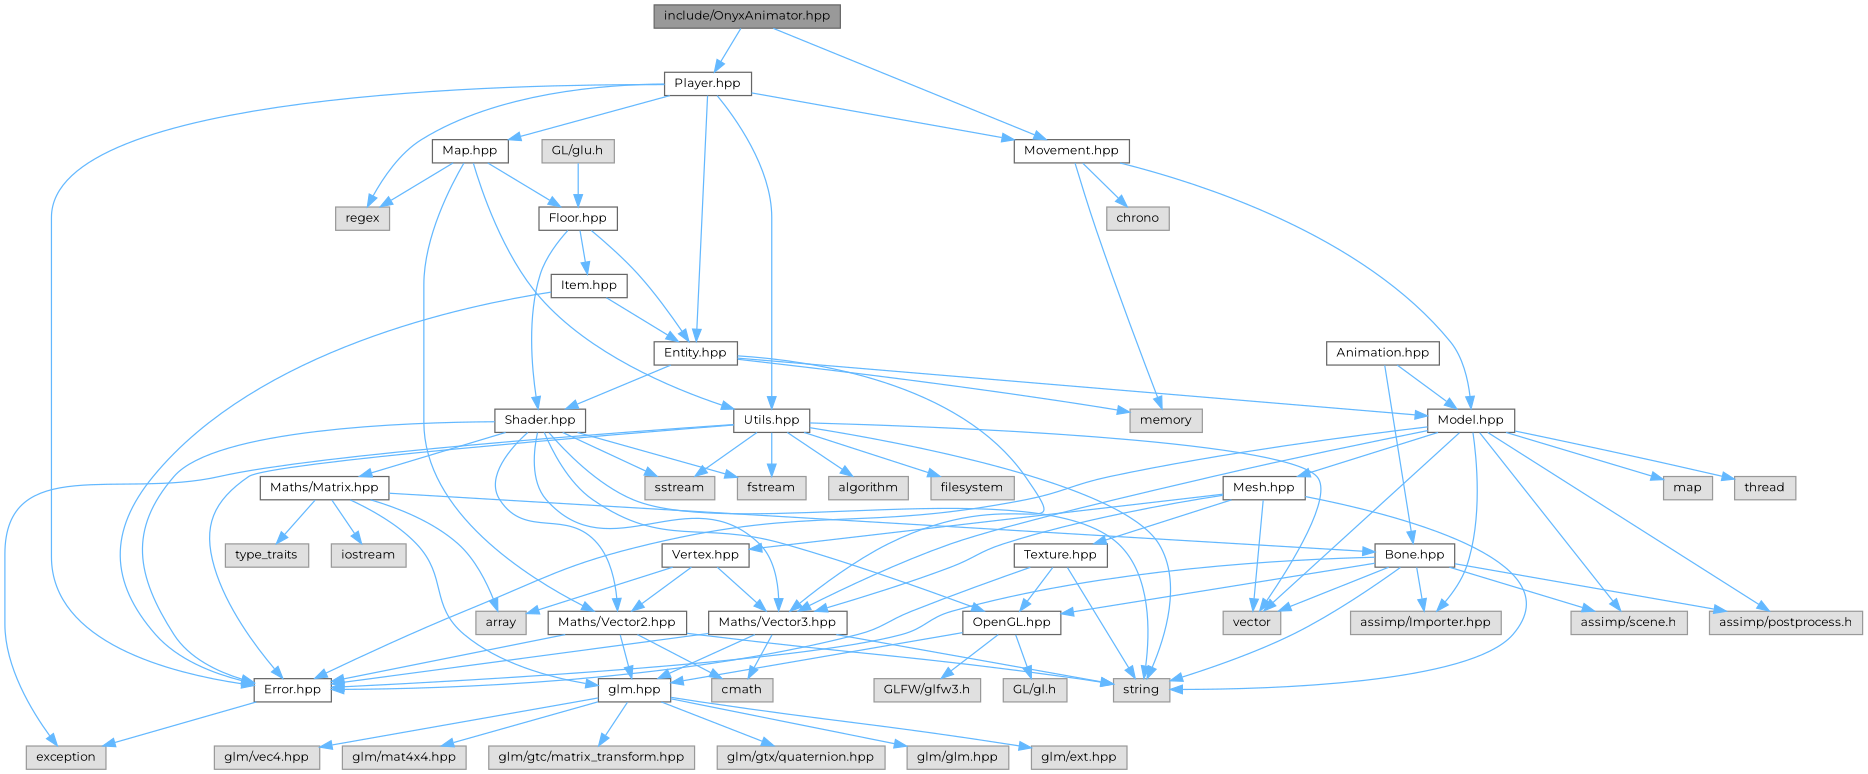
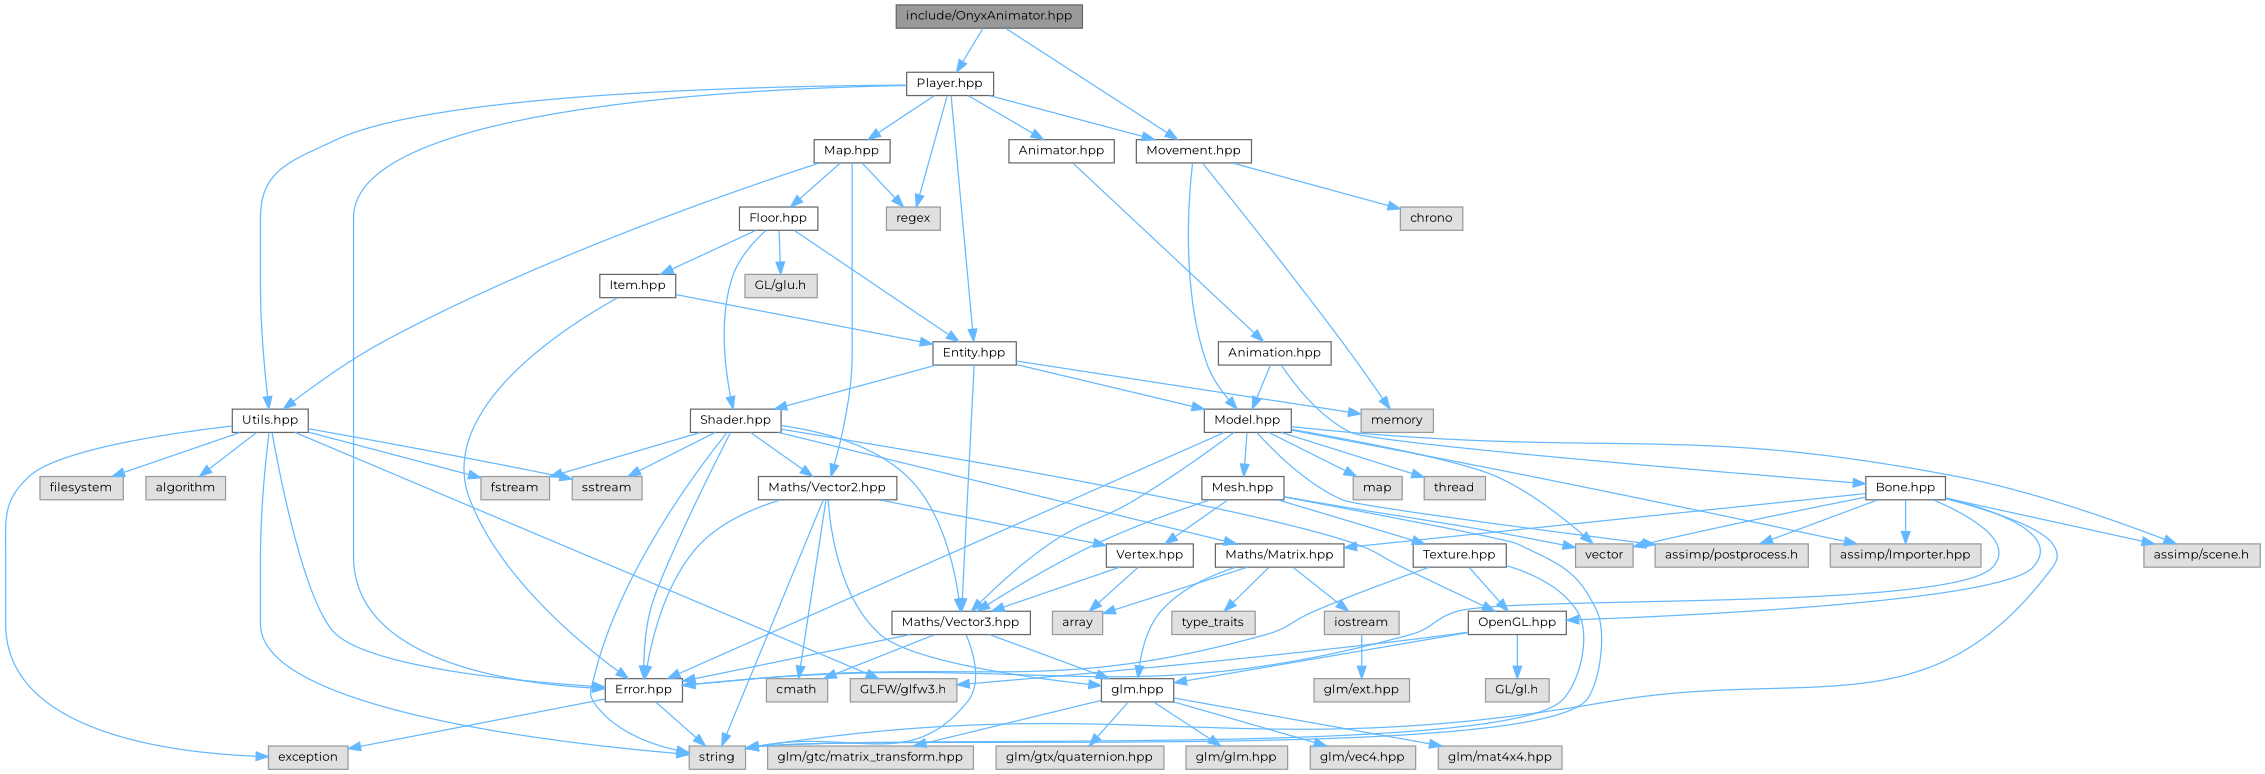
none -> (1062, 151)
(578, 179) -> (780, 246)
(1135, 440) -> (581, 553)
(900, 524) -> (1611, 520)
(667, 585) -> (987, 521)
none -> (676, 720)
(845, 722) -> (1362, 658)
